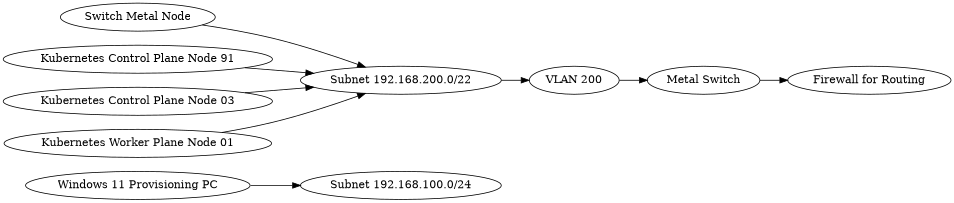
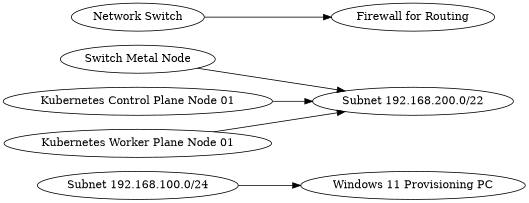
(138, 59) -> (138, 101)
(574, 80) -> none
(704, 80) -> (138, 17)
(138, 101) -> none
(272, 185) -> (265, 185)
